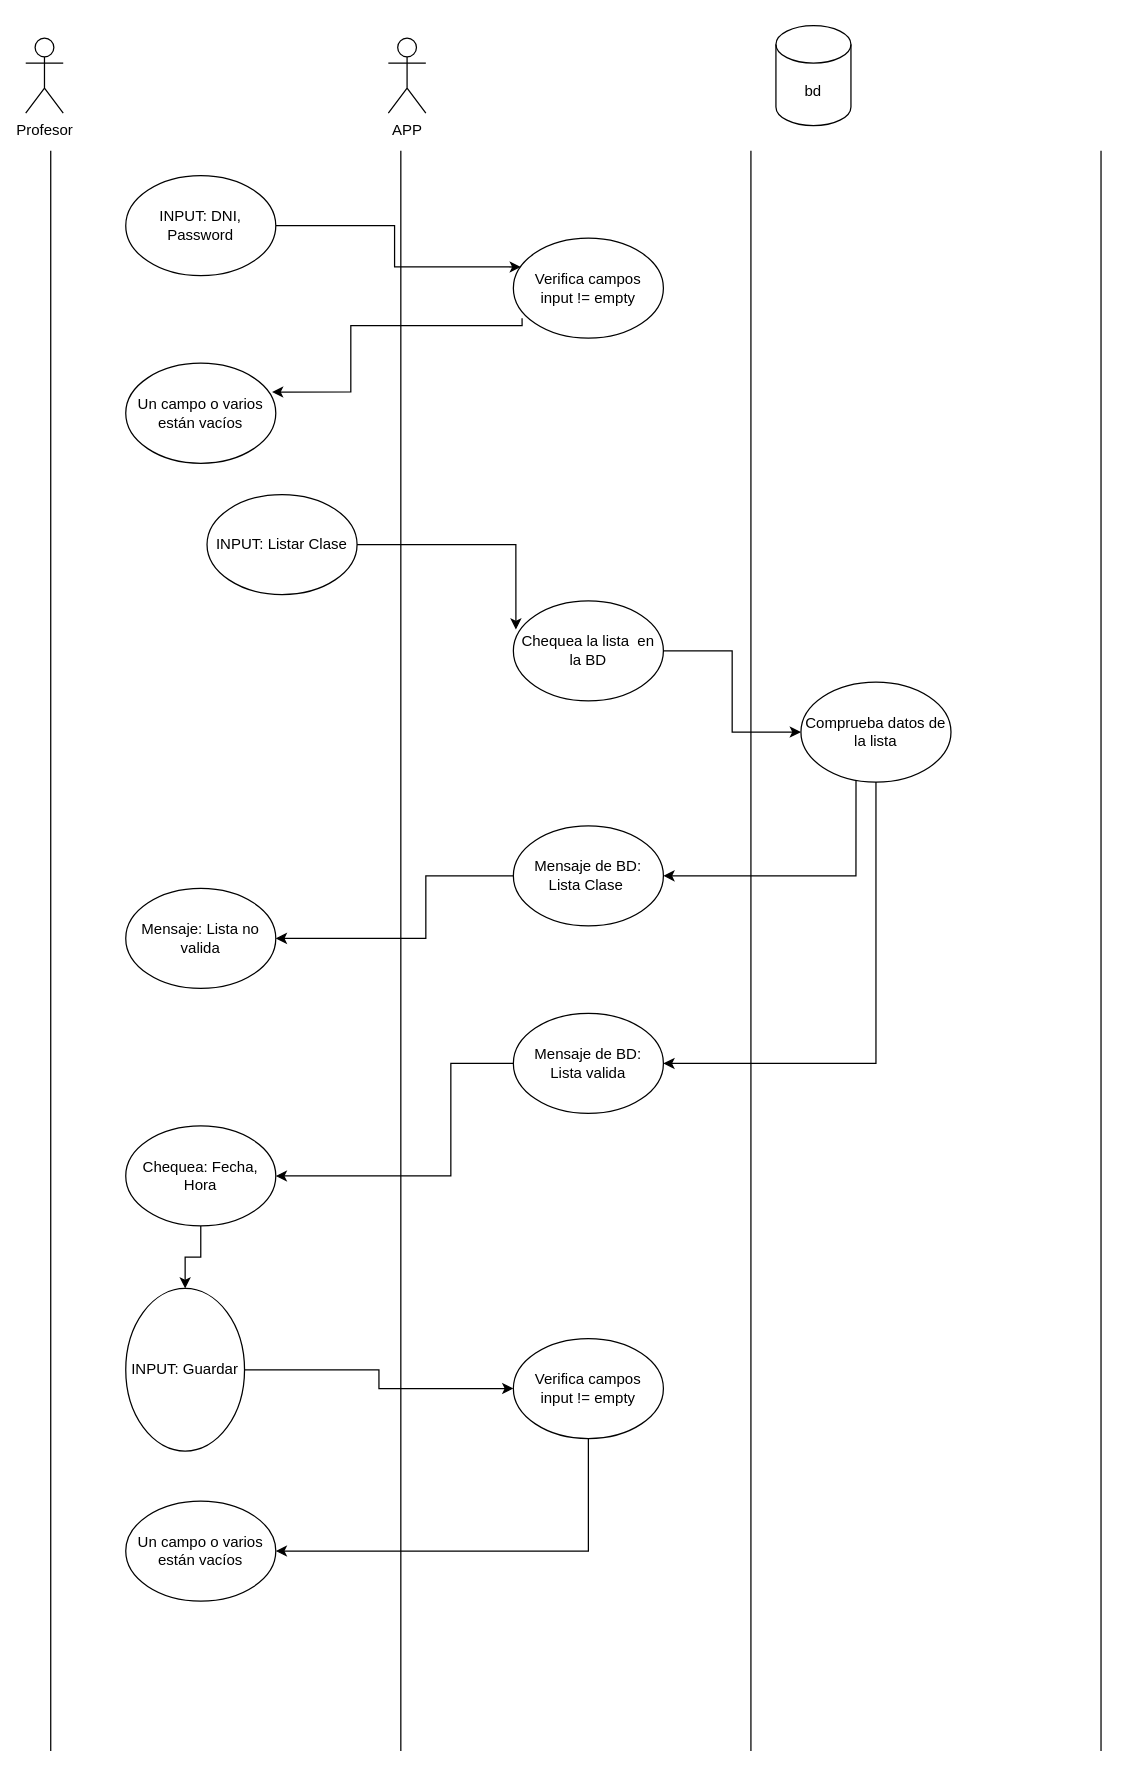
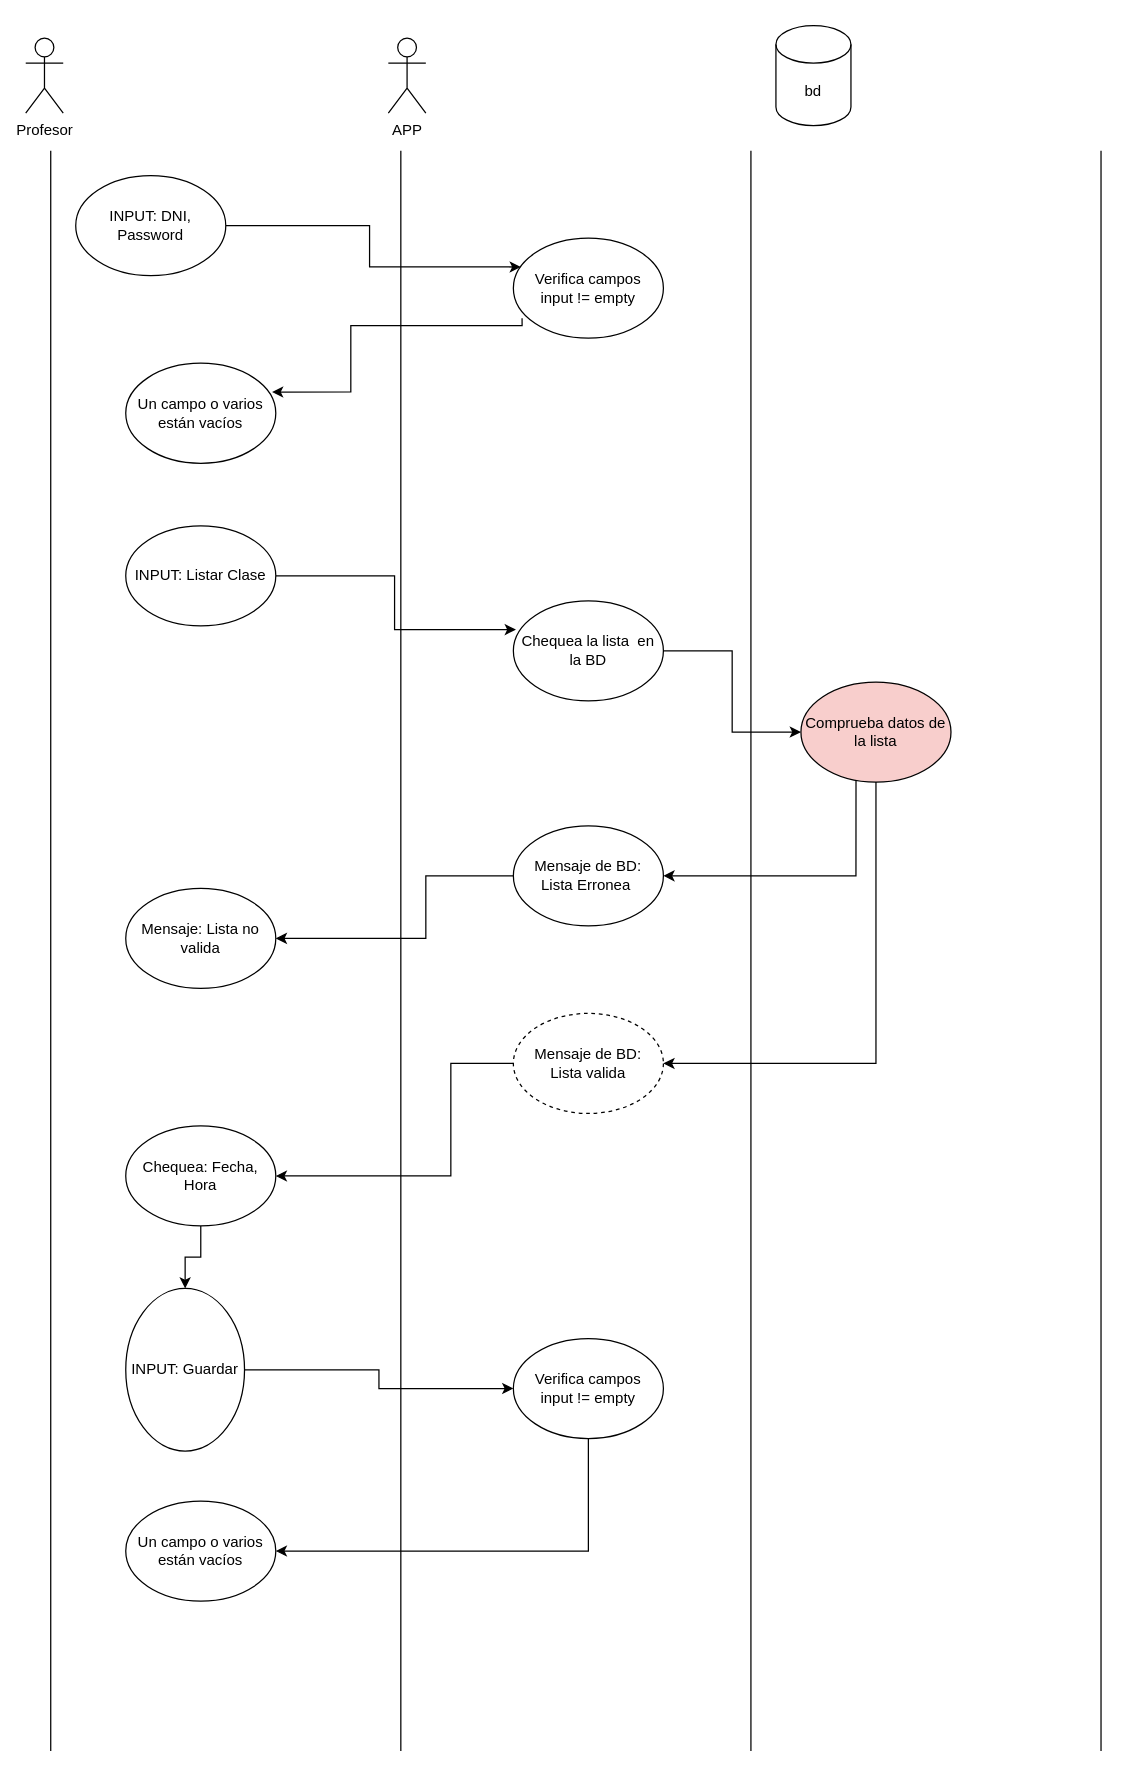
(201, 226) -> (151, 226)
(282, 544) -> (201, 576)
(876, 732) -> (876, 732)
(588, 876) -> (588, 876)
(588, 1063) -> (588, 1063)
